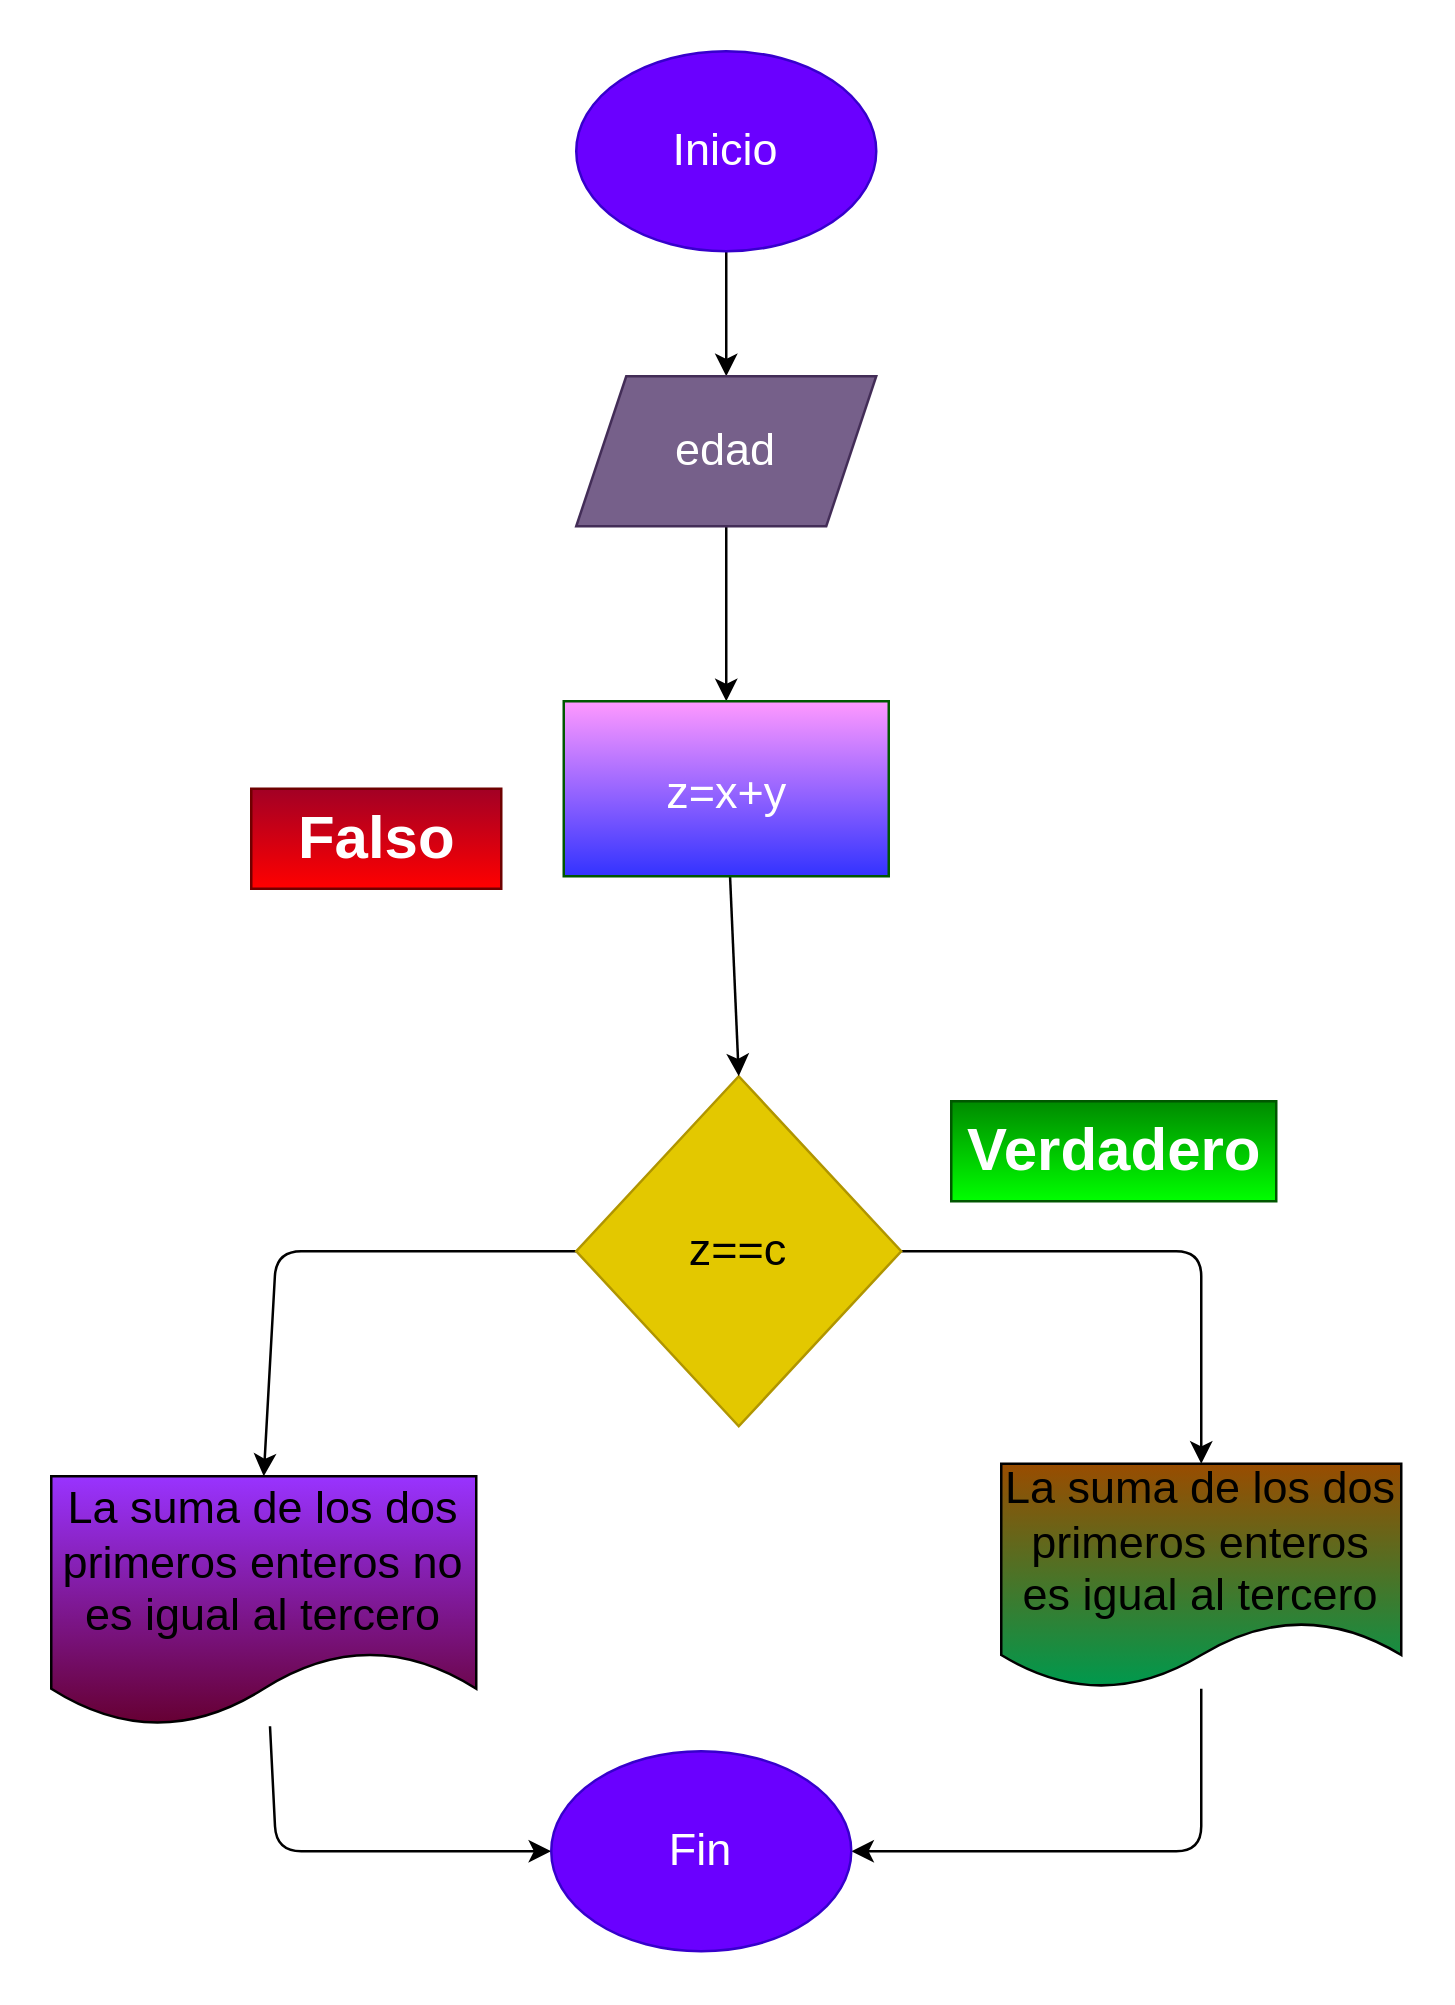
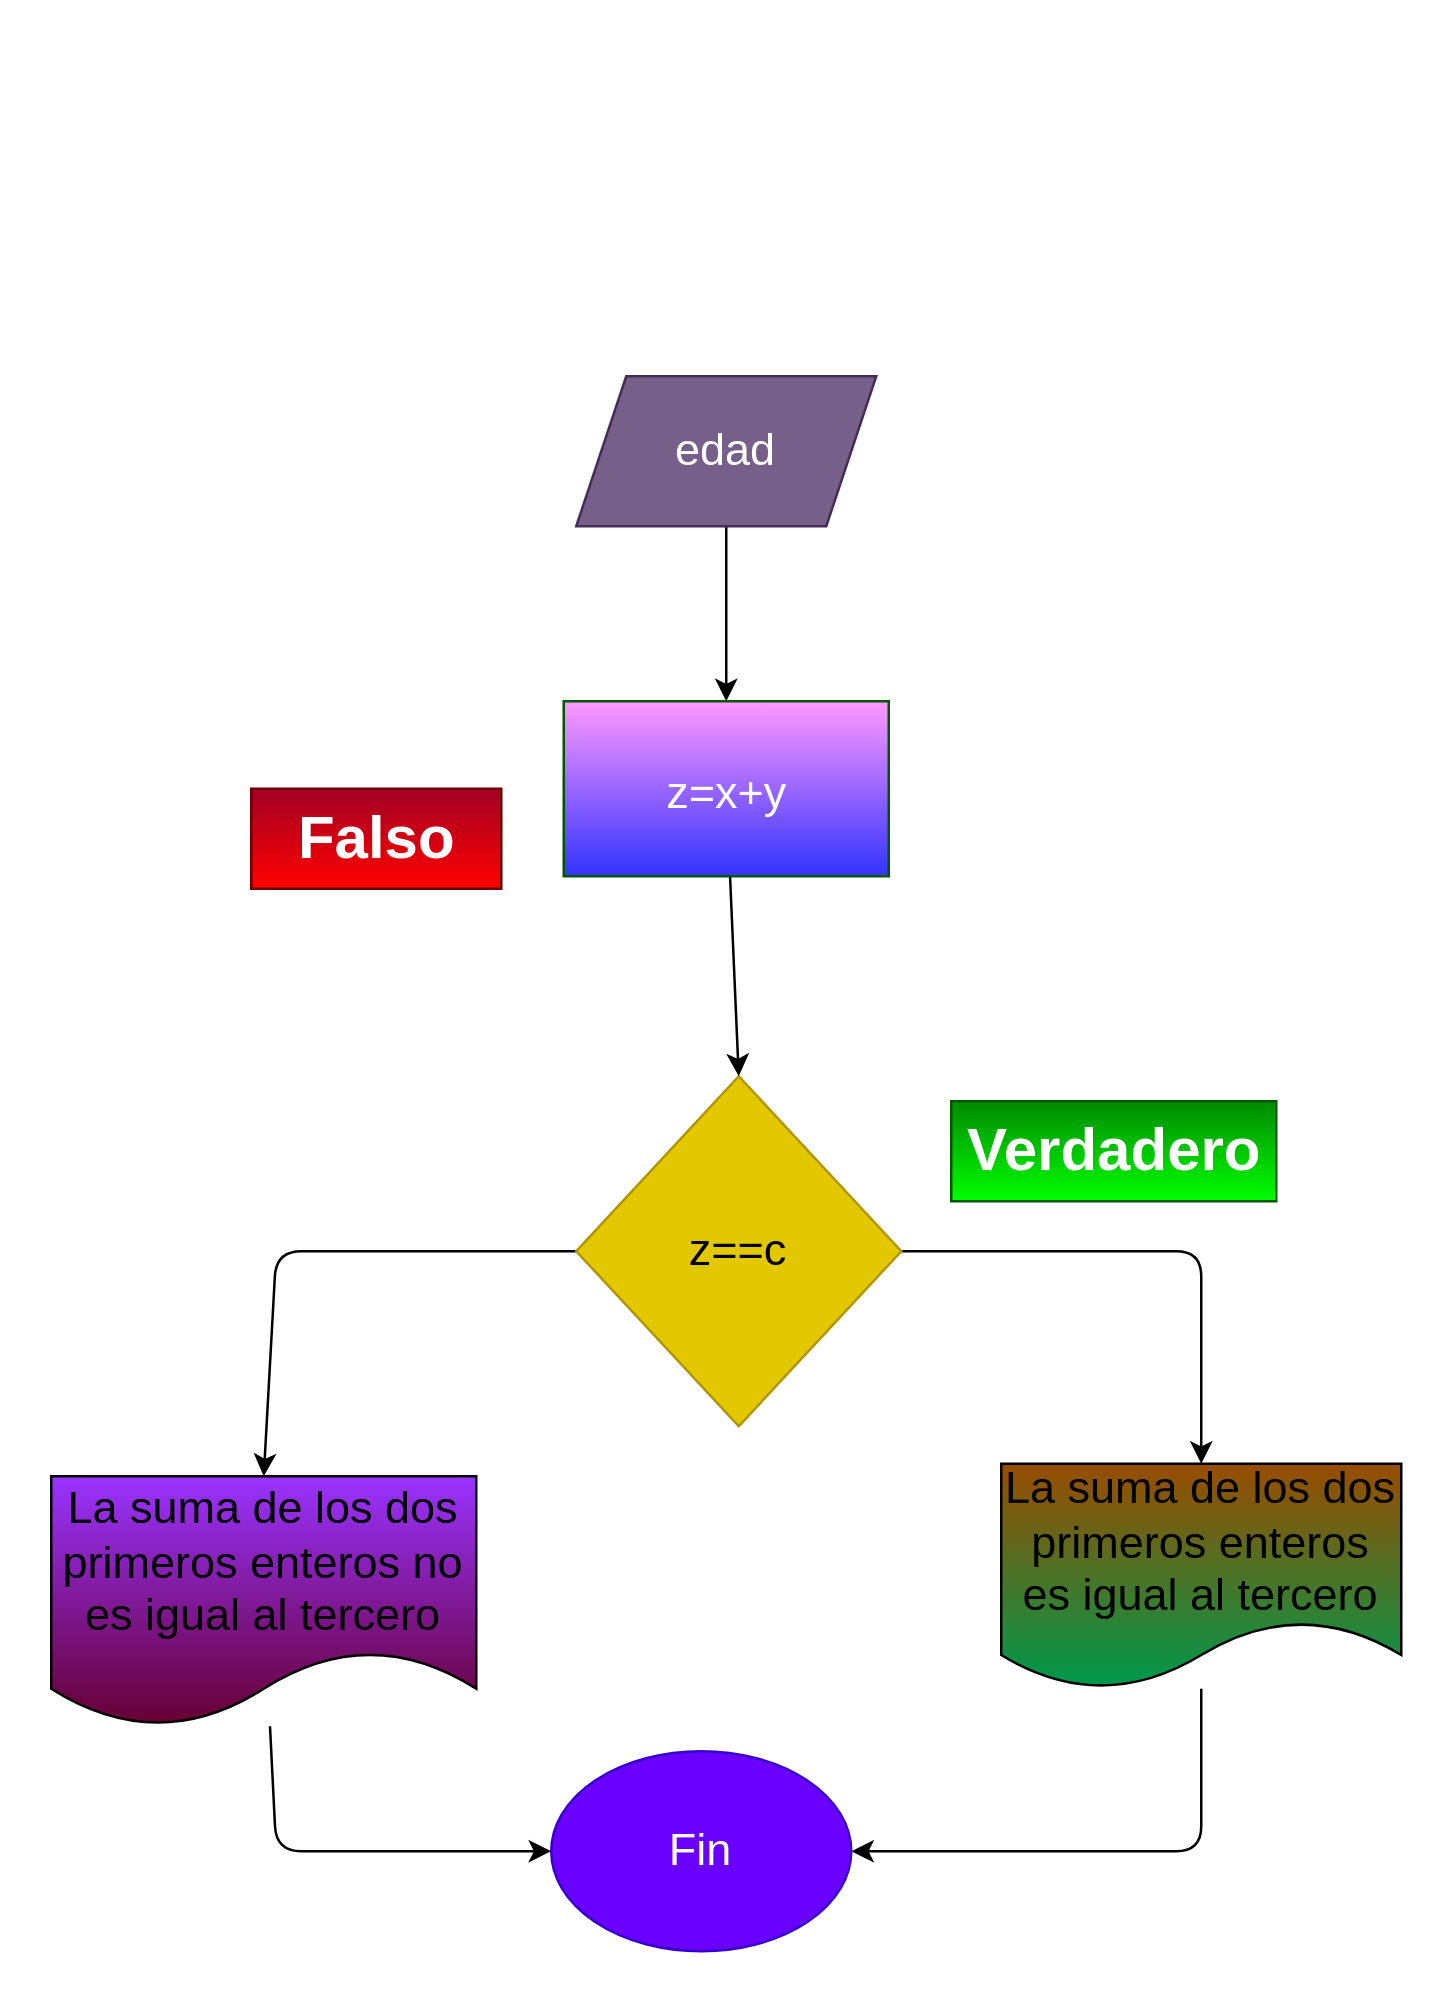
(726, 151) -> none
(726, 305) -> none
